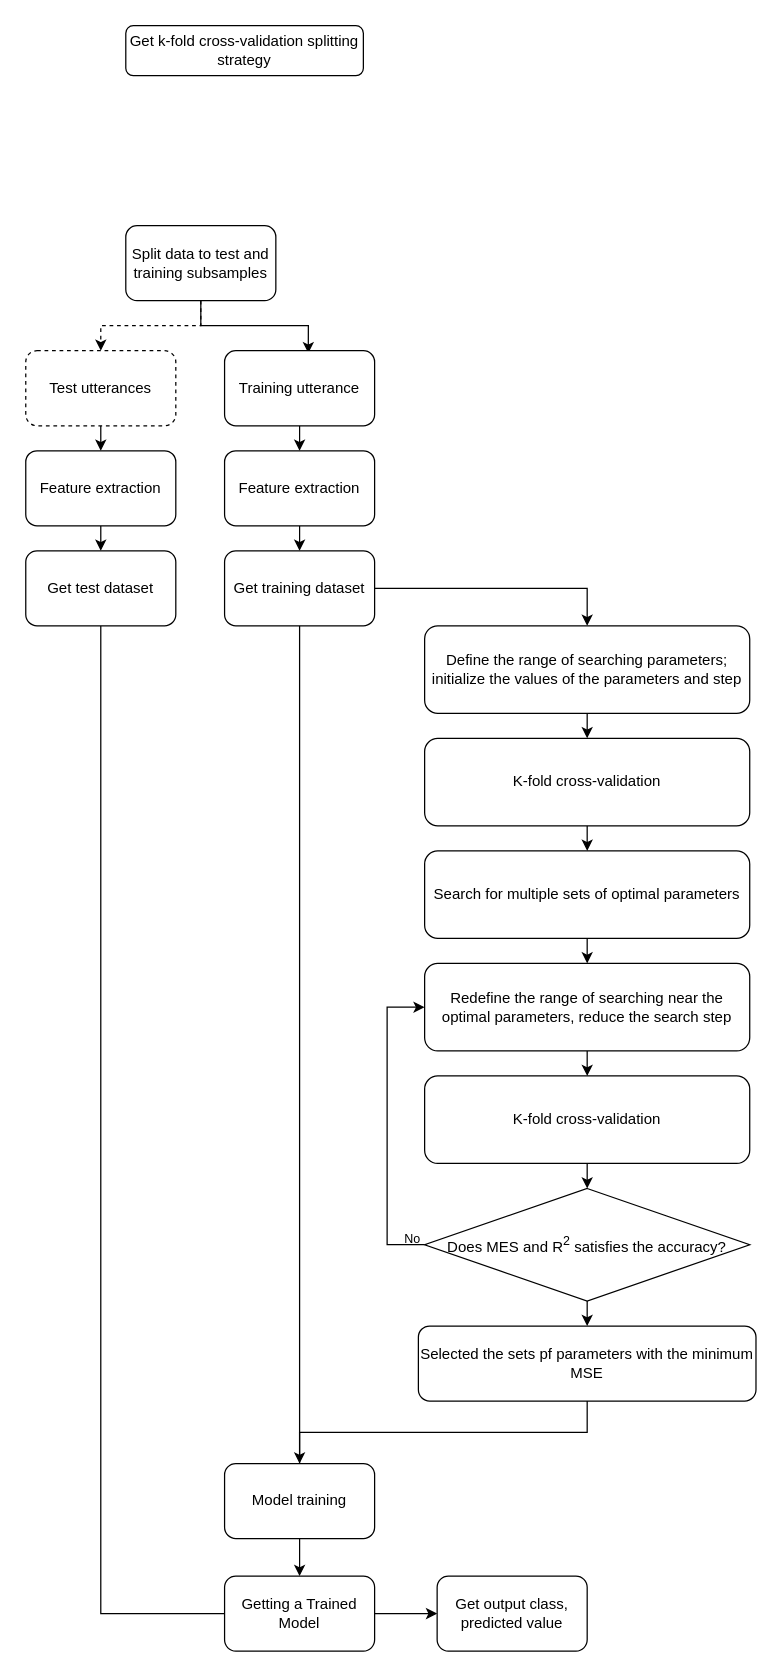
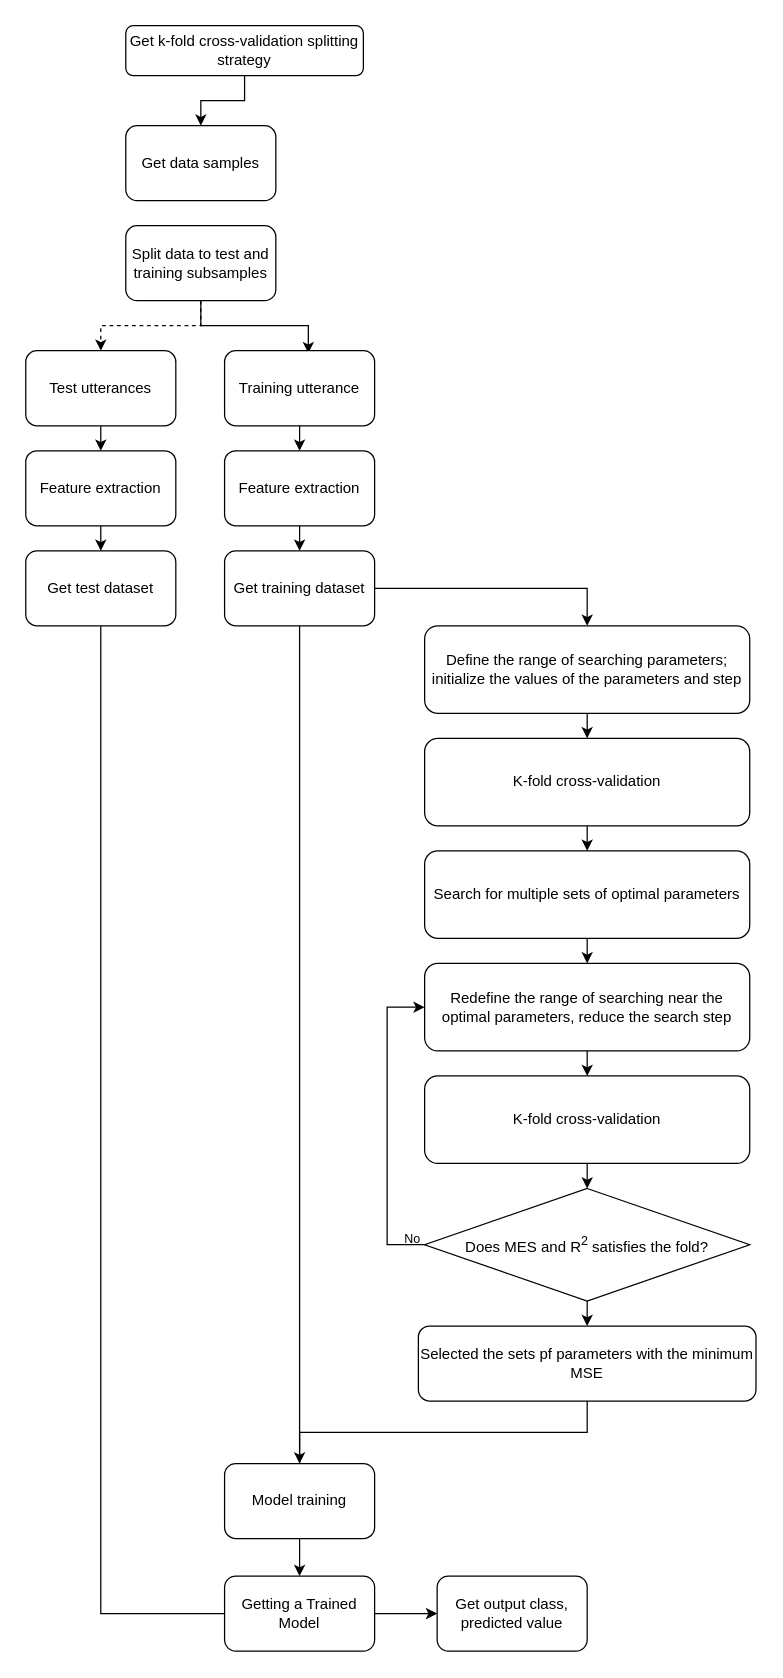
none -> (227, 101)
none -> (201, 163)
(101, 388) -> (101, 388)
(587, 1244) -> (587, 1244)
